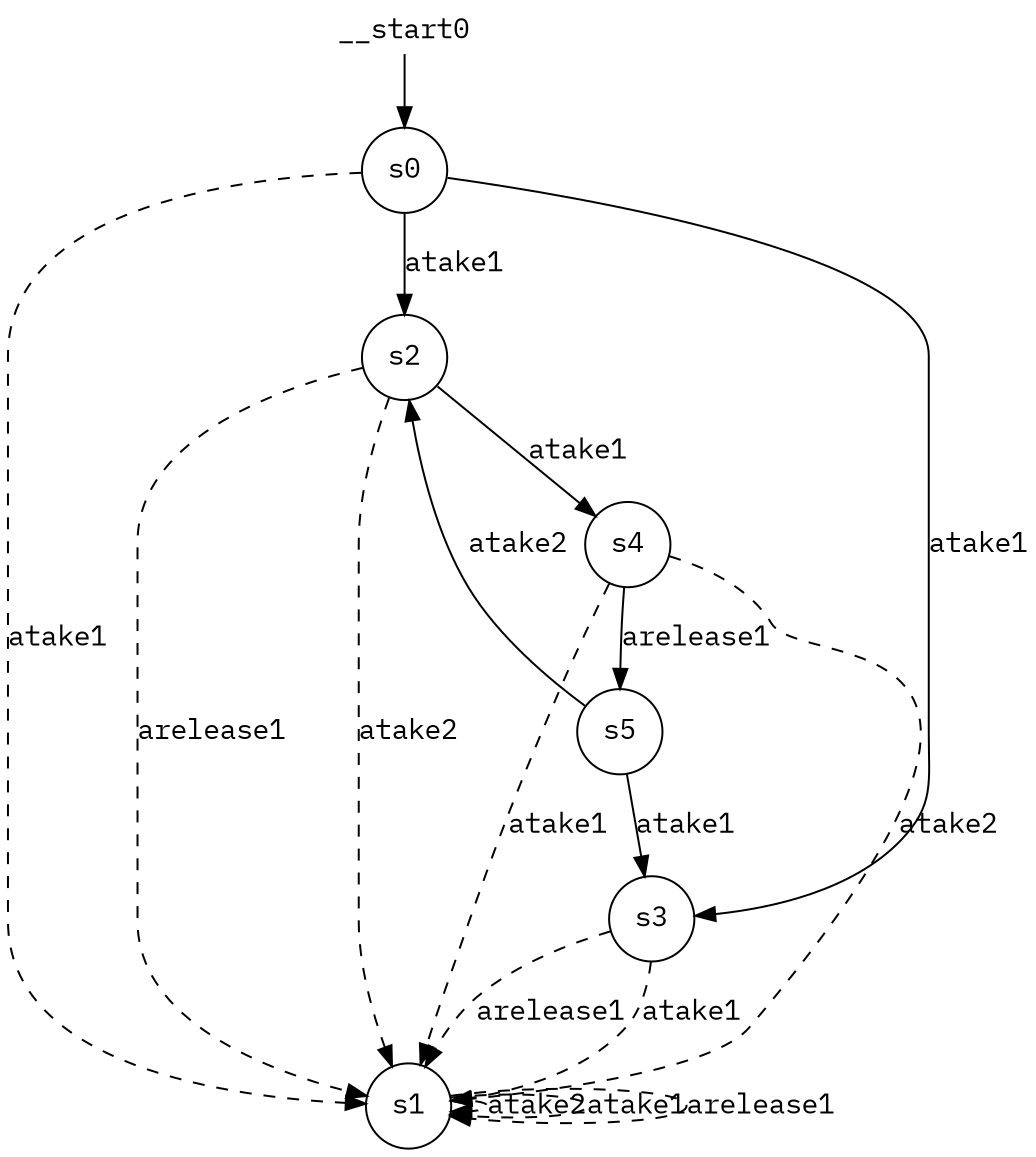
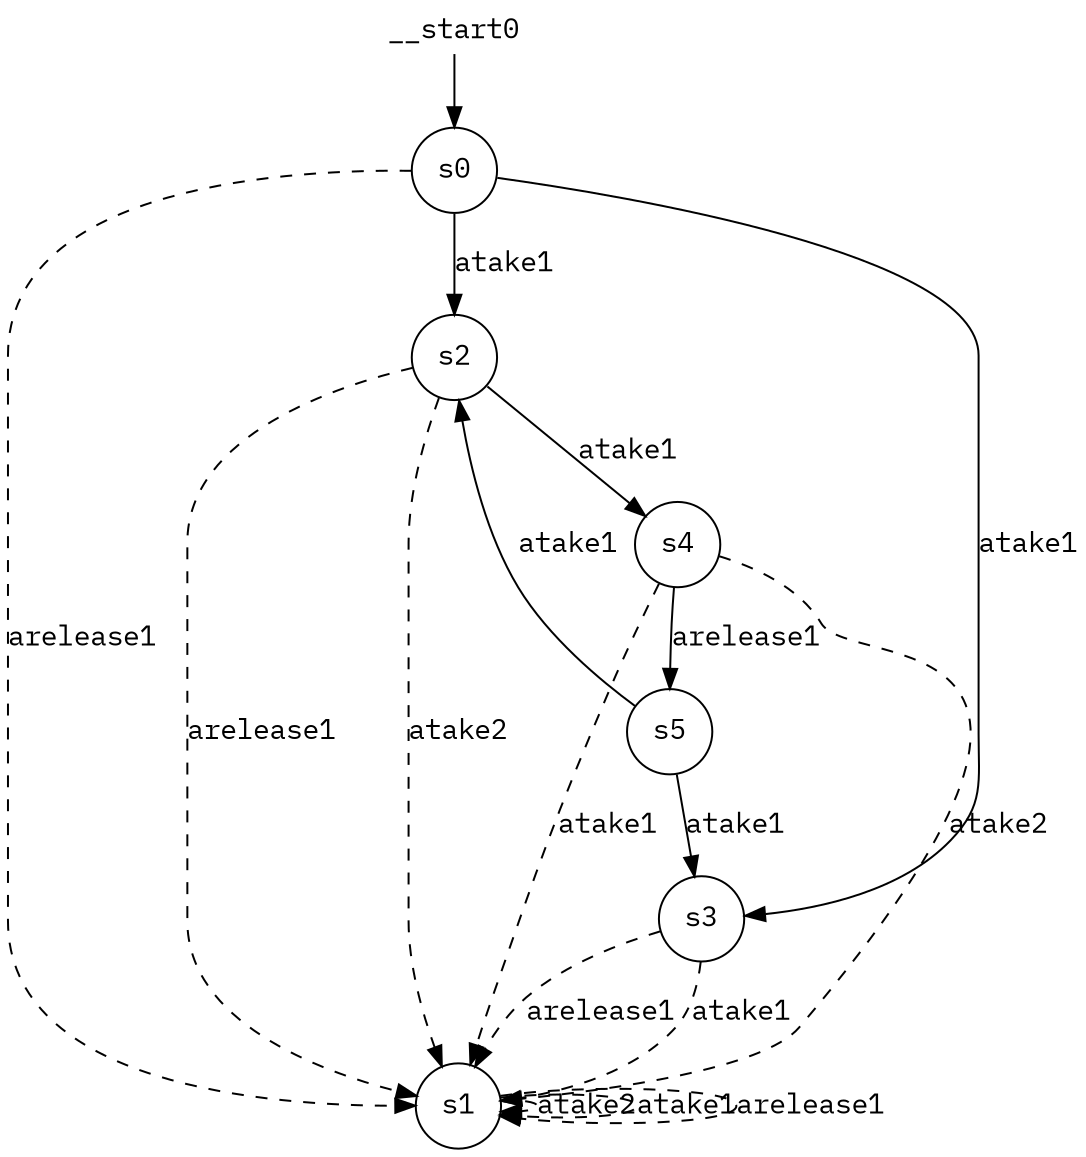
(518, 545) -> (568, 545)
(58, 638) -> (83, 638)
